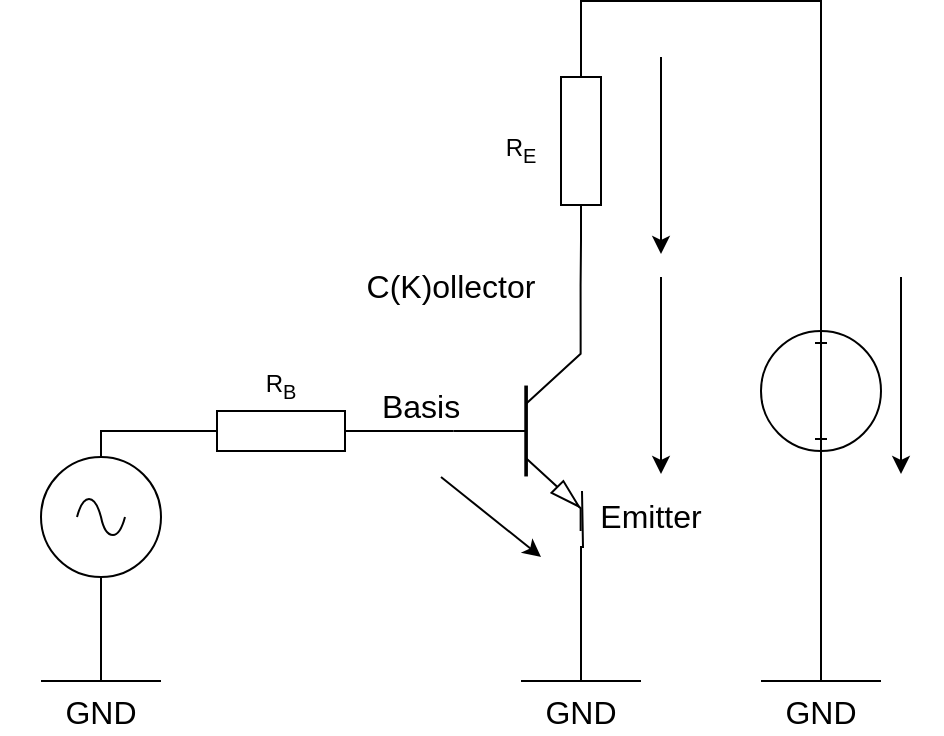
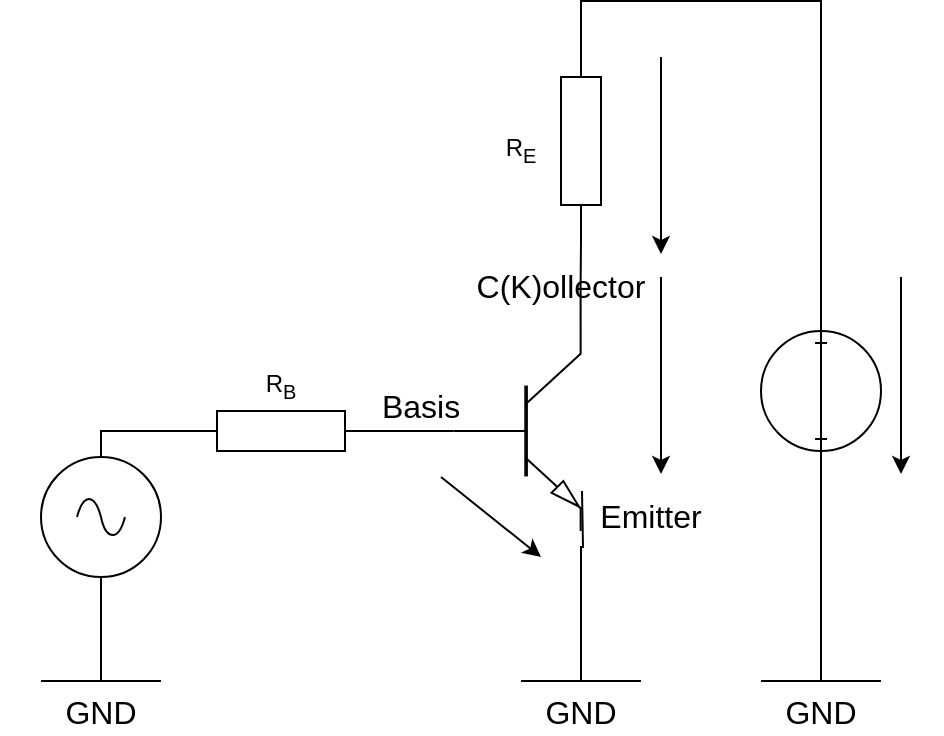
(451, 287) -> (561, 287)
